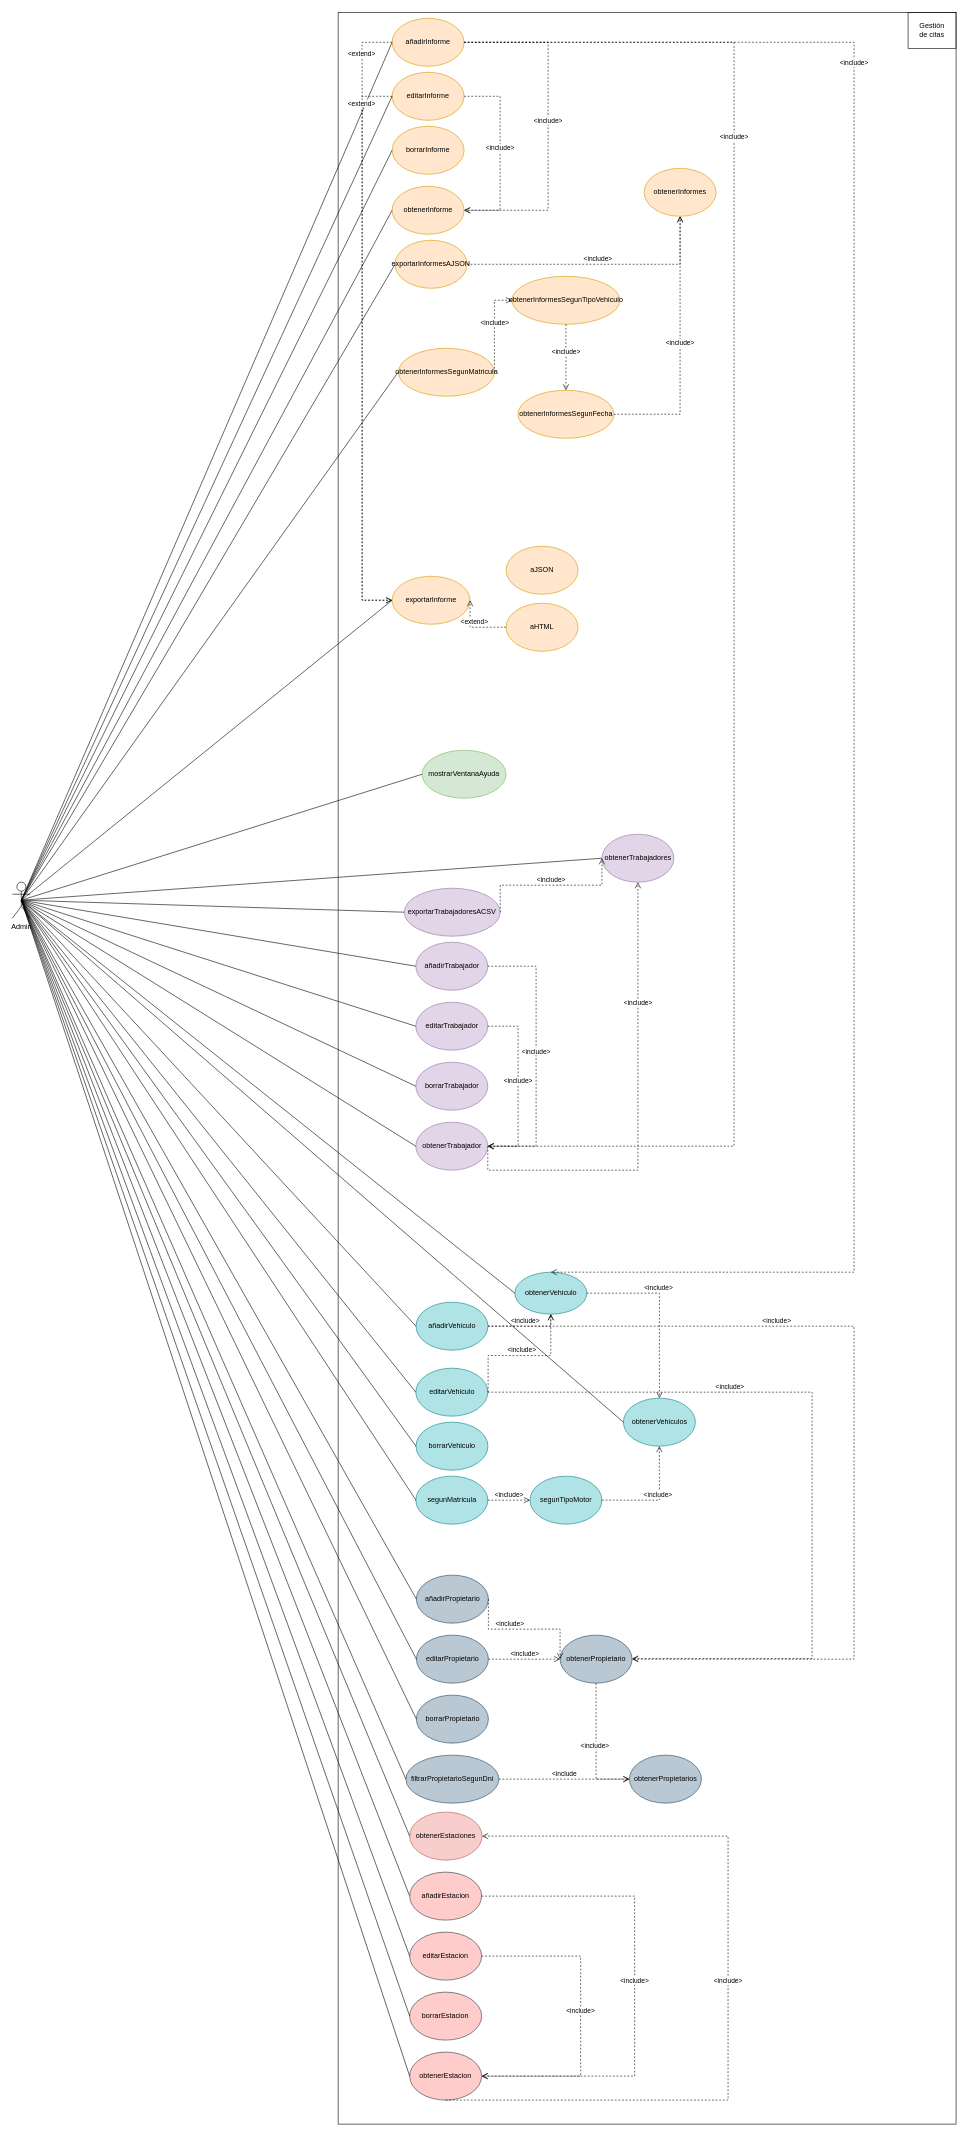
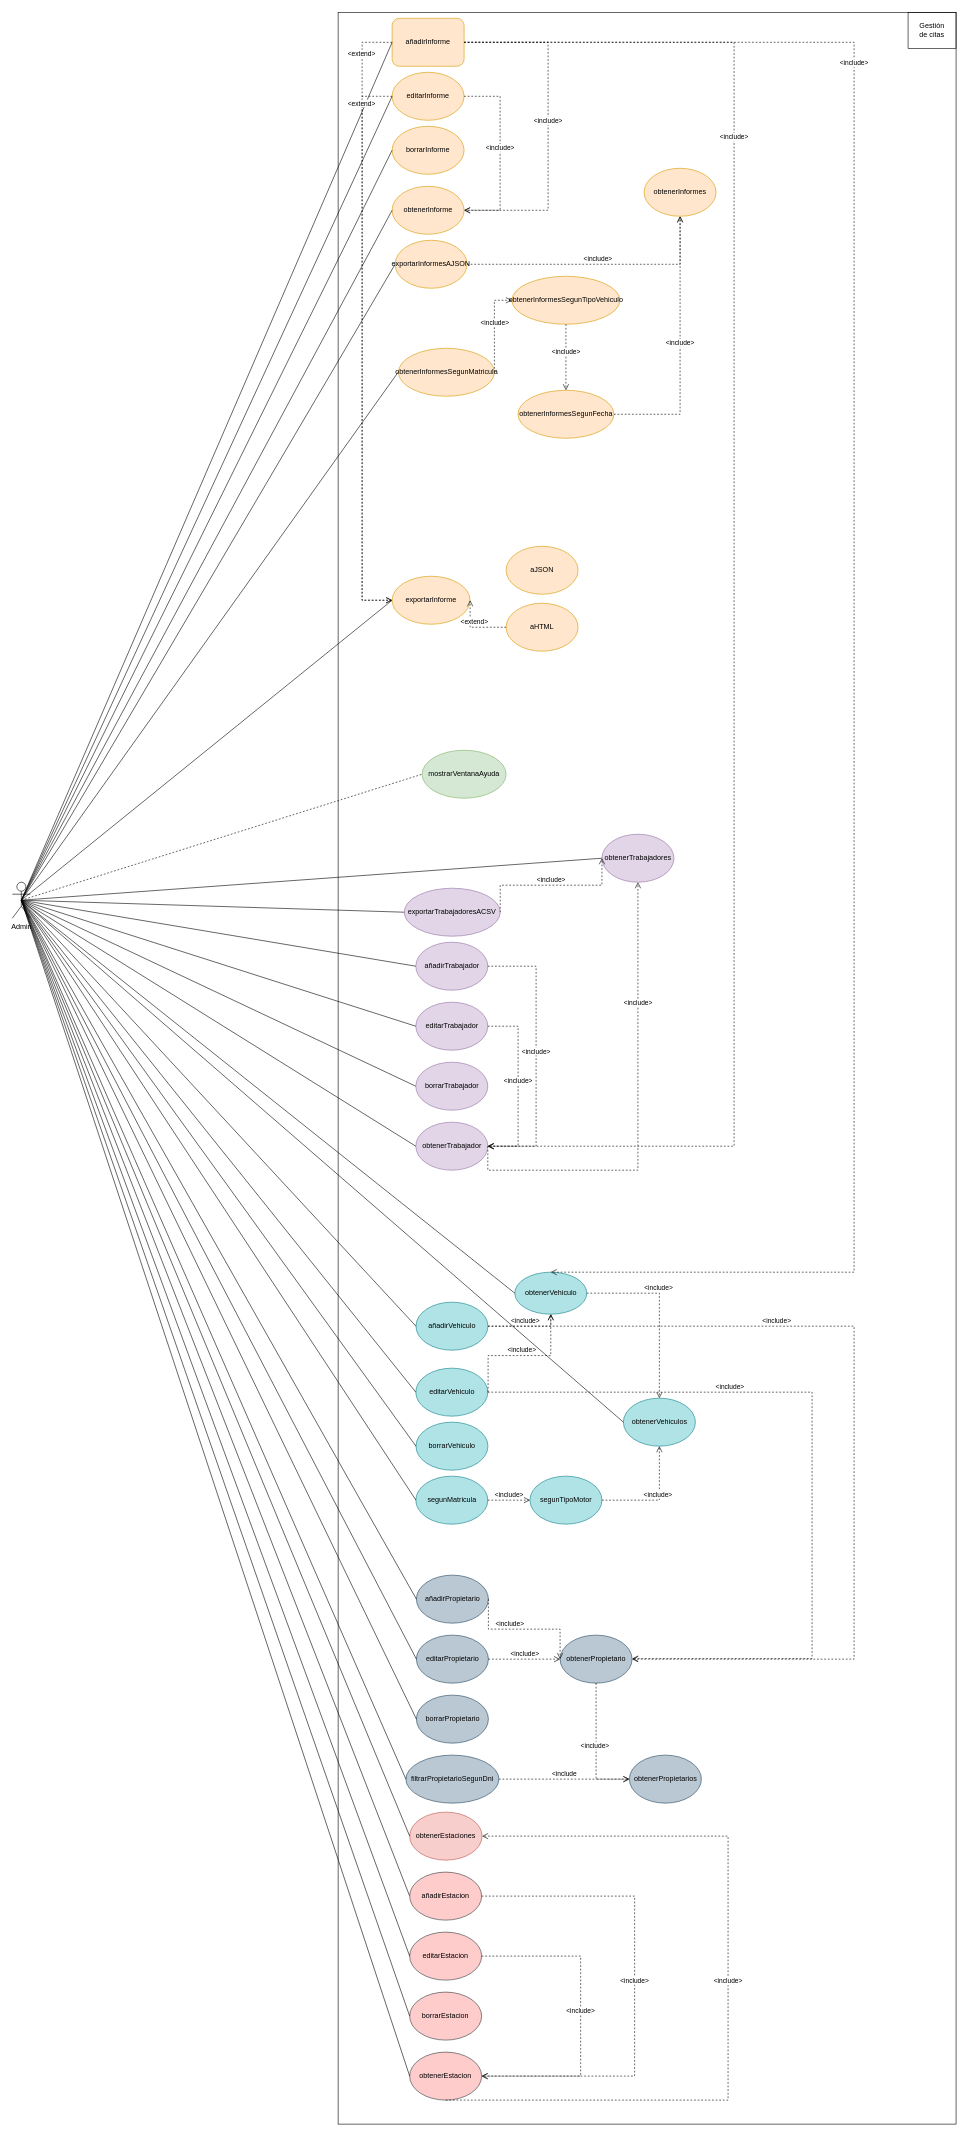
(428, 42) -> (428, 42)
(226, 836) -> (226, 836)
